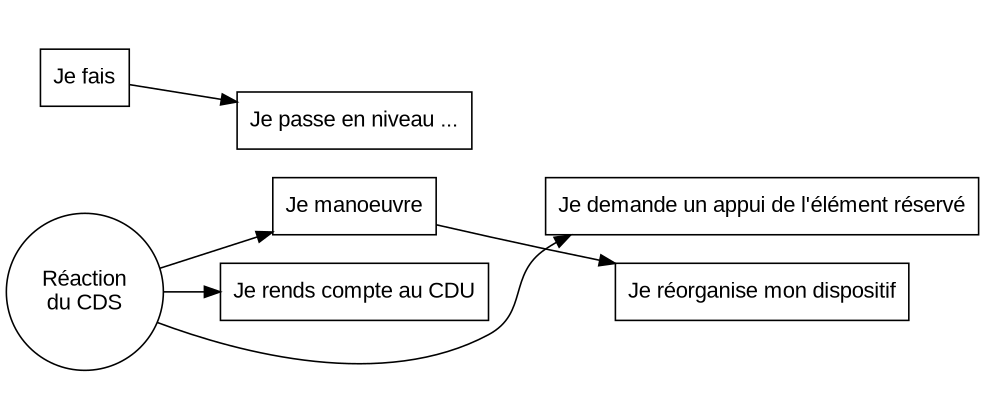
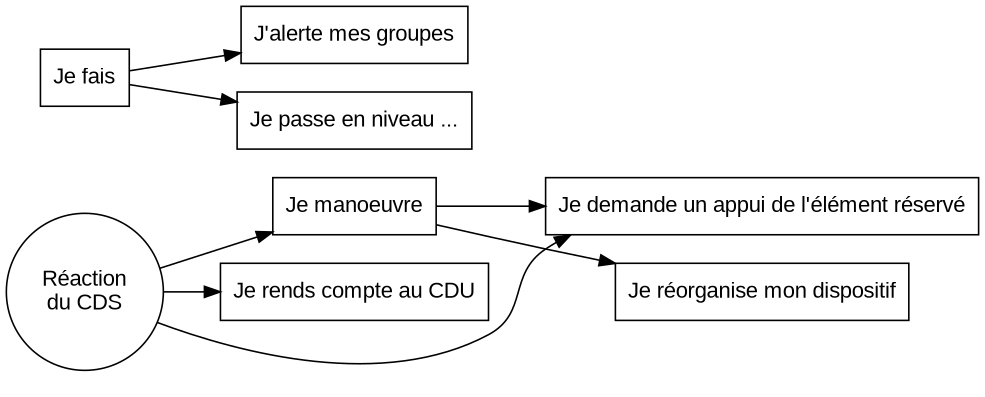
none -> (354, 35)
none -> (483, 206)
